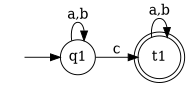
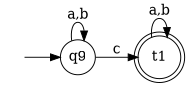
(78, 57) -> (78, 57)
